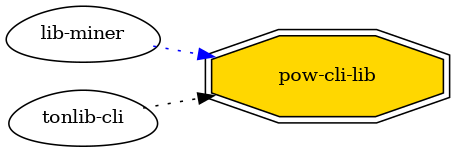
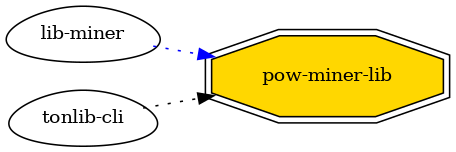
(328, 76) -> (328, 76)
